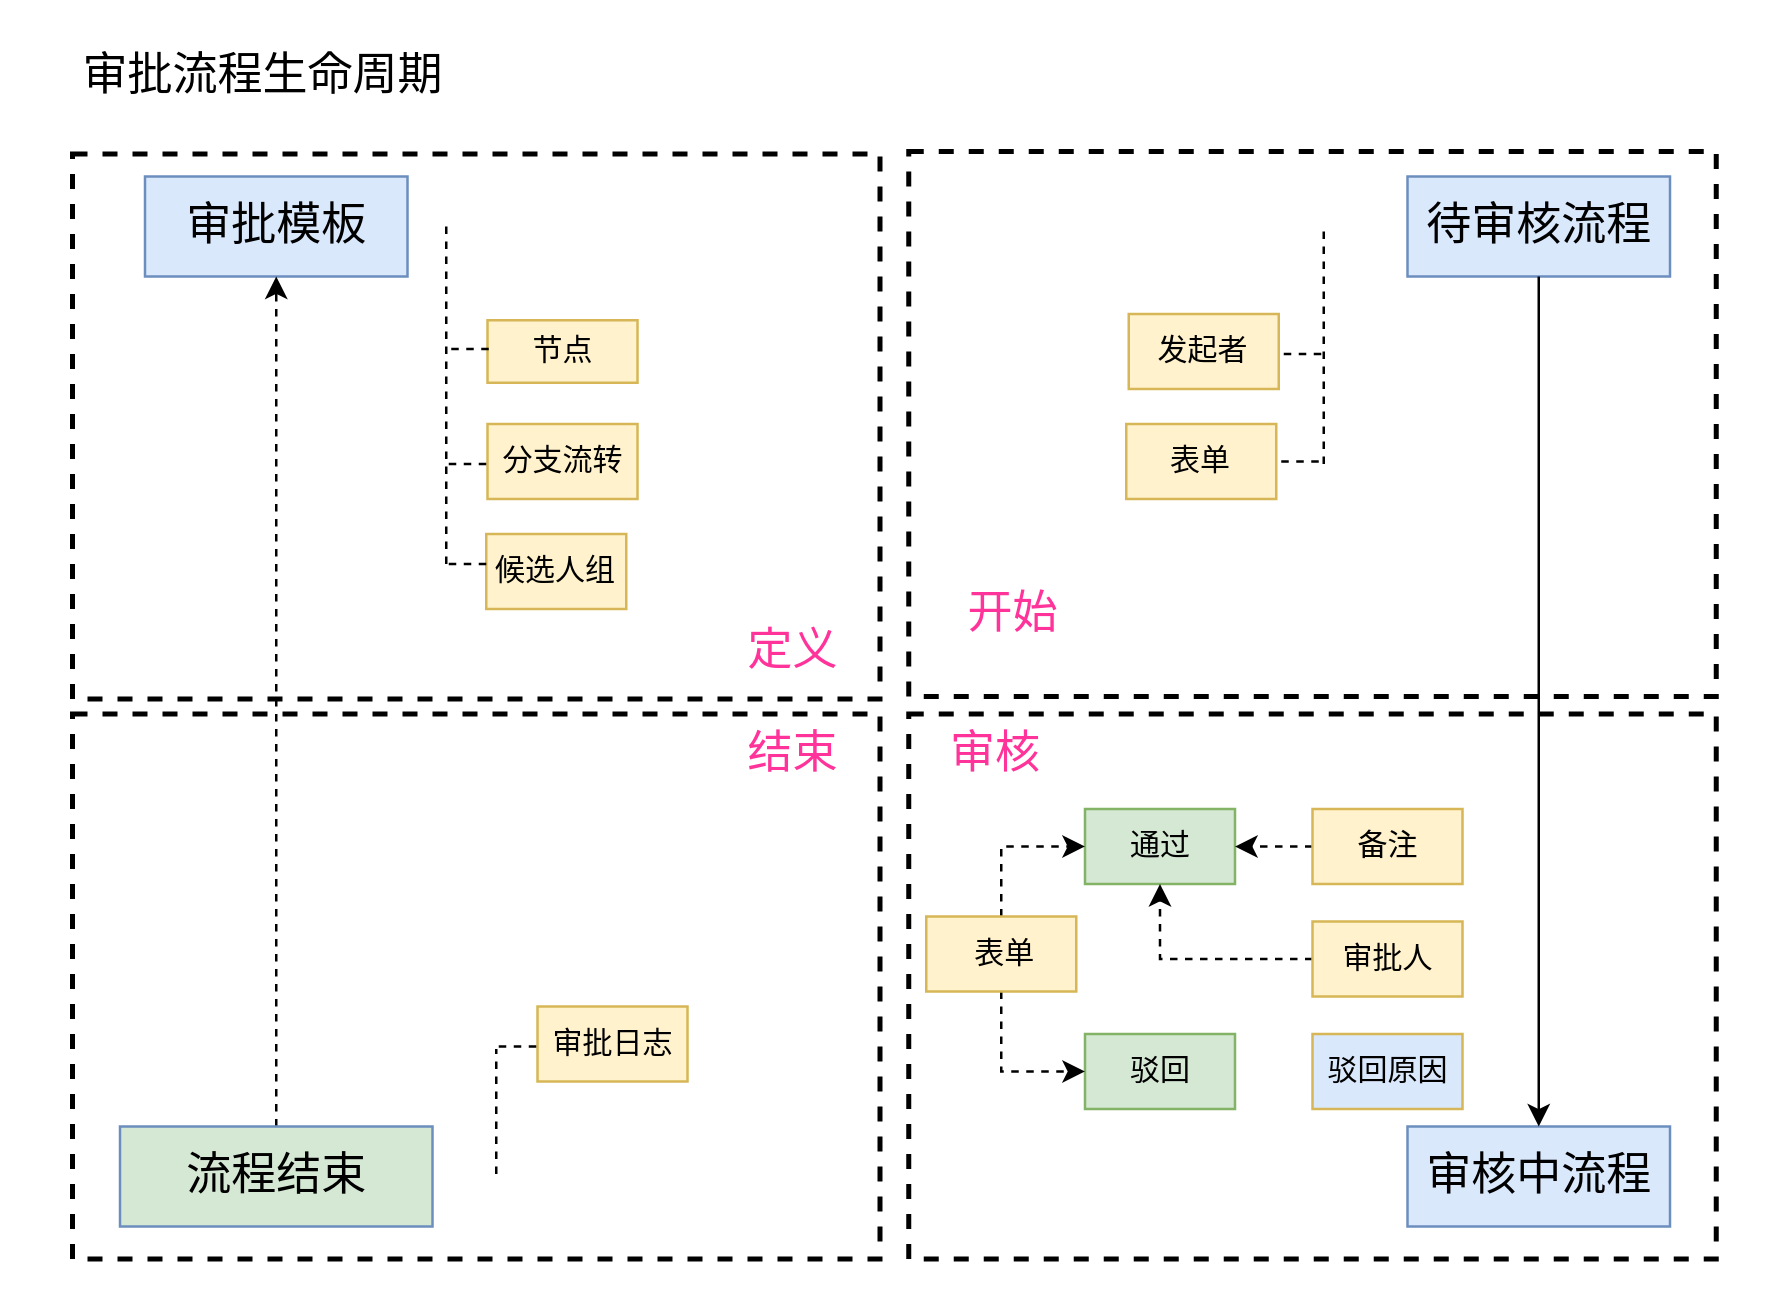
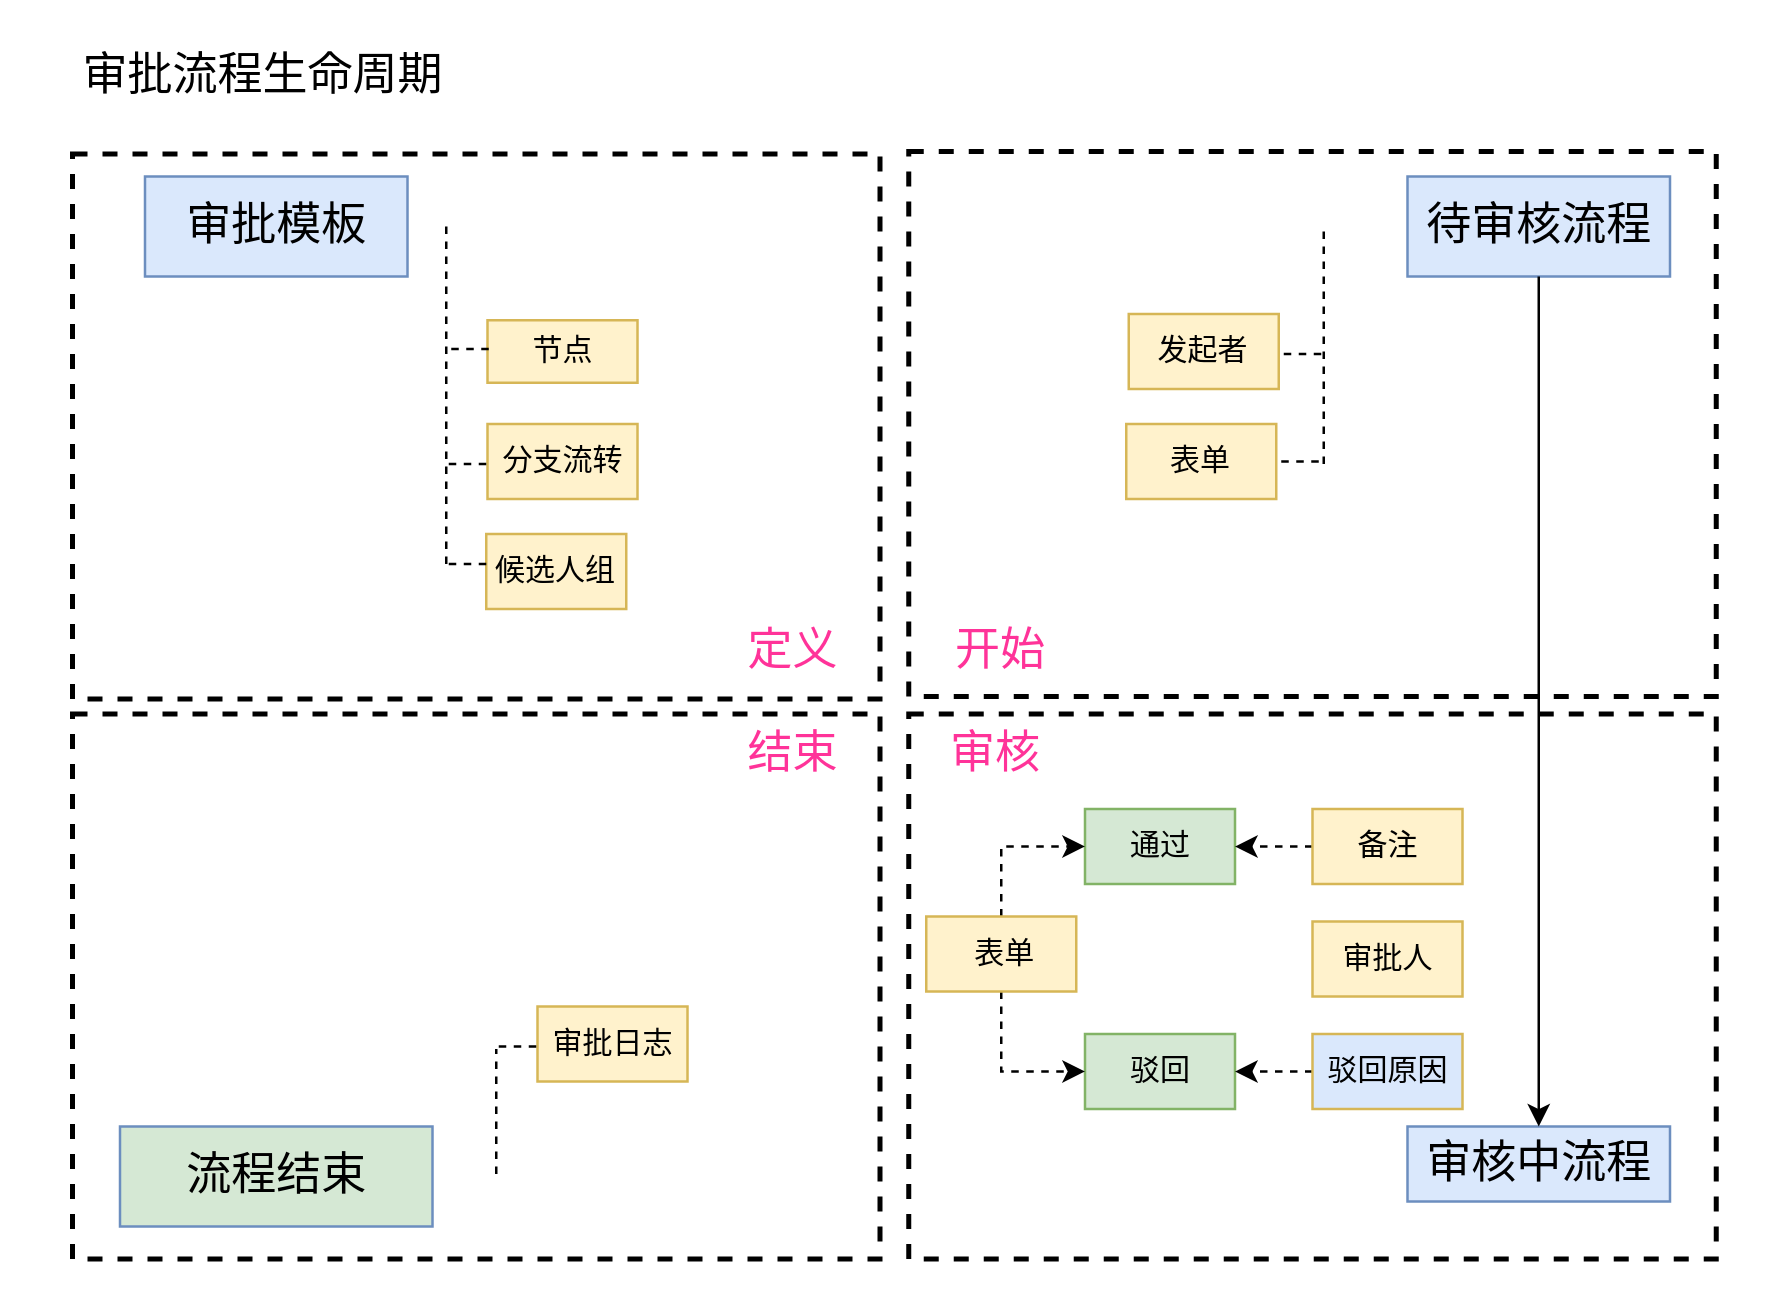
(1014, 614) -> (1001, 651)
(276, 708) -> none
(1207, 959) -> none
none -> (1282, 1071)
(1539, 1176) -> (1539, 1164)
